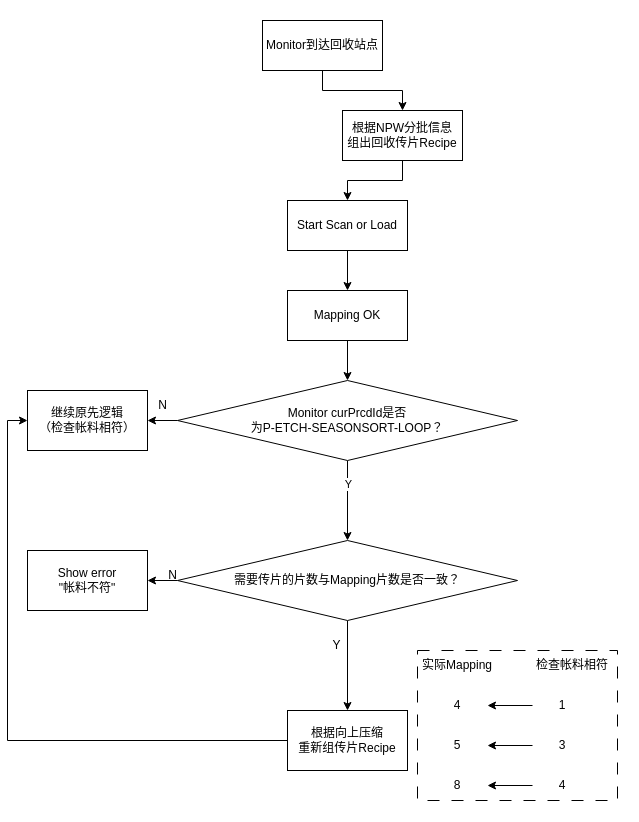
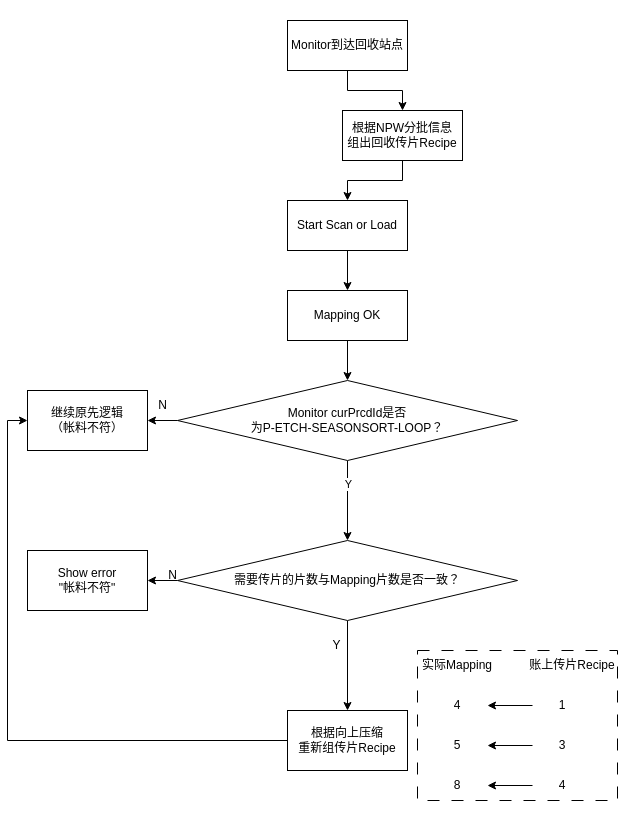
(323, 46) -> (348, 46)
(88, 421) -> (88, 421)
(573, 666) -> (573, 666)
